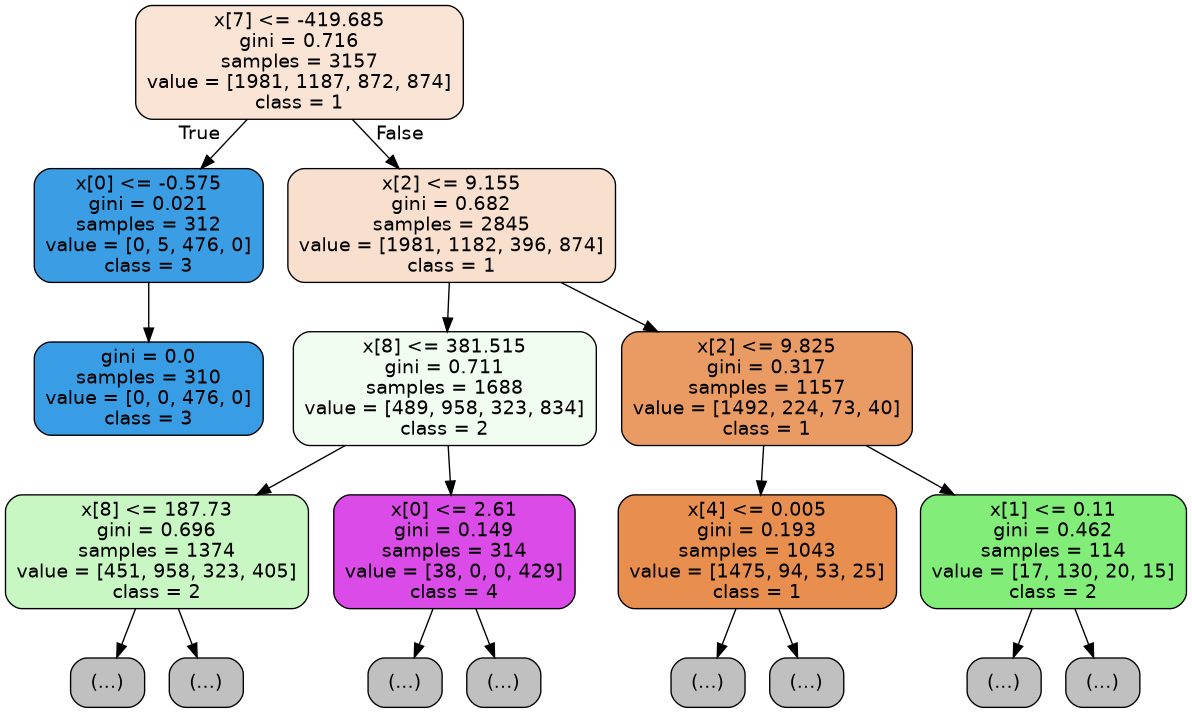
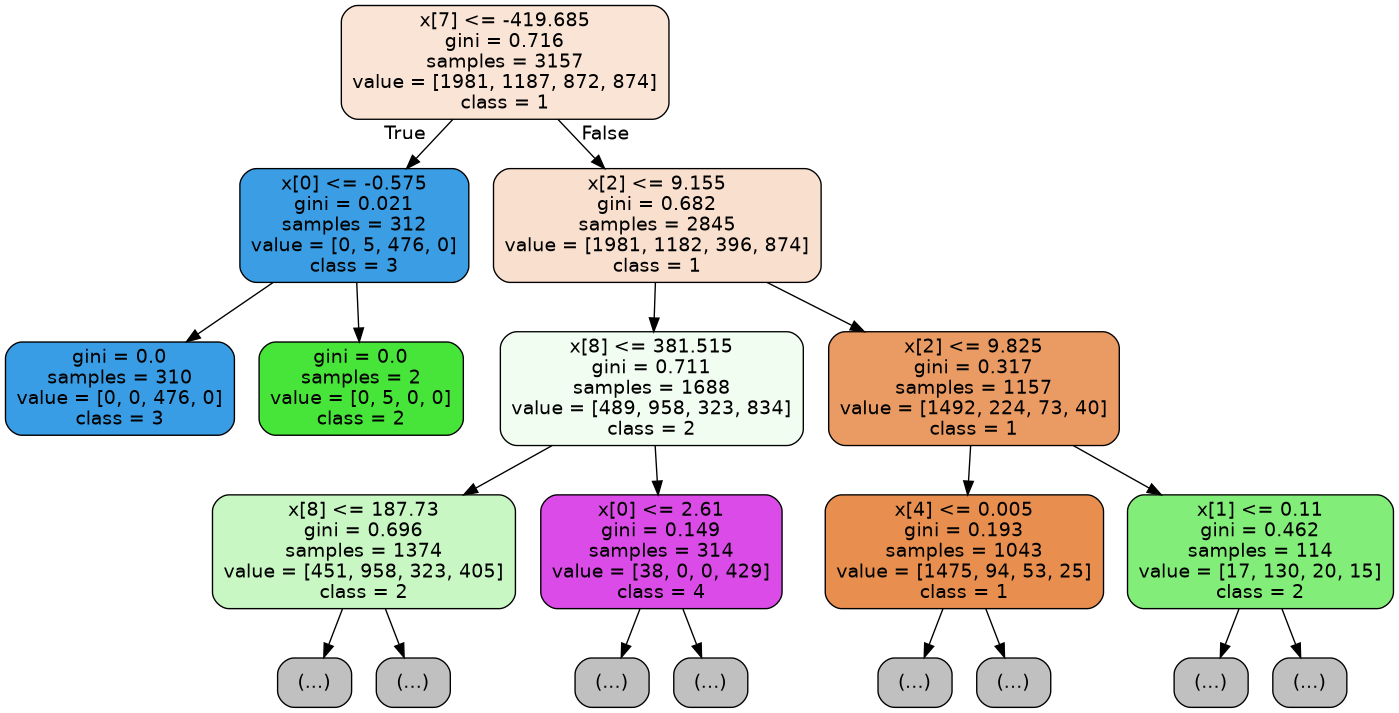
none -> (361, 389)
